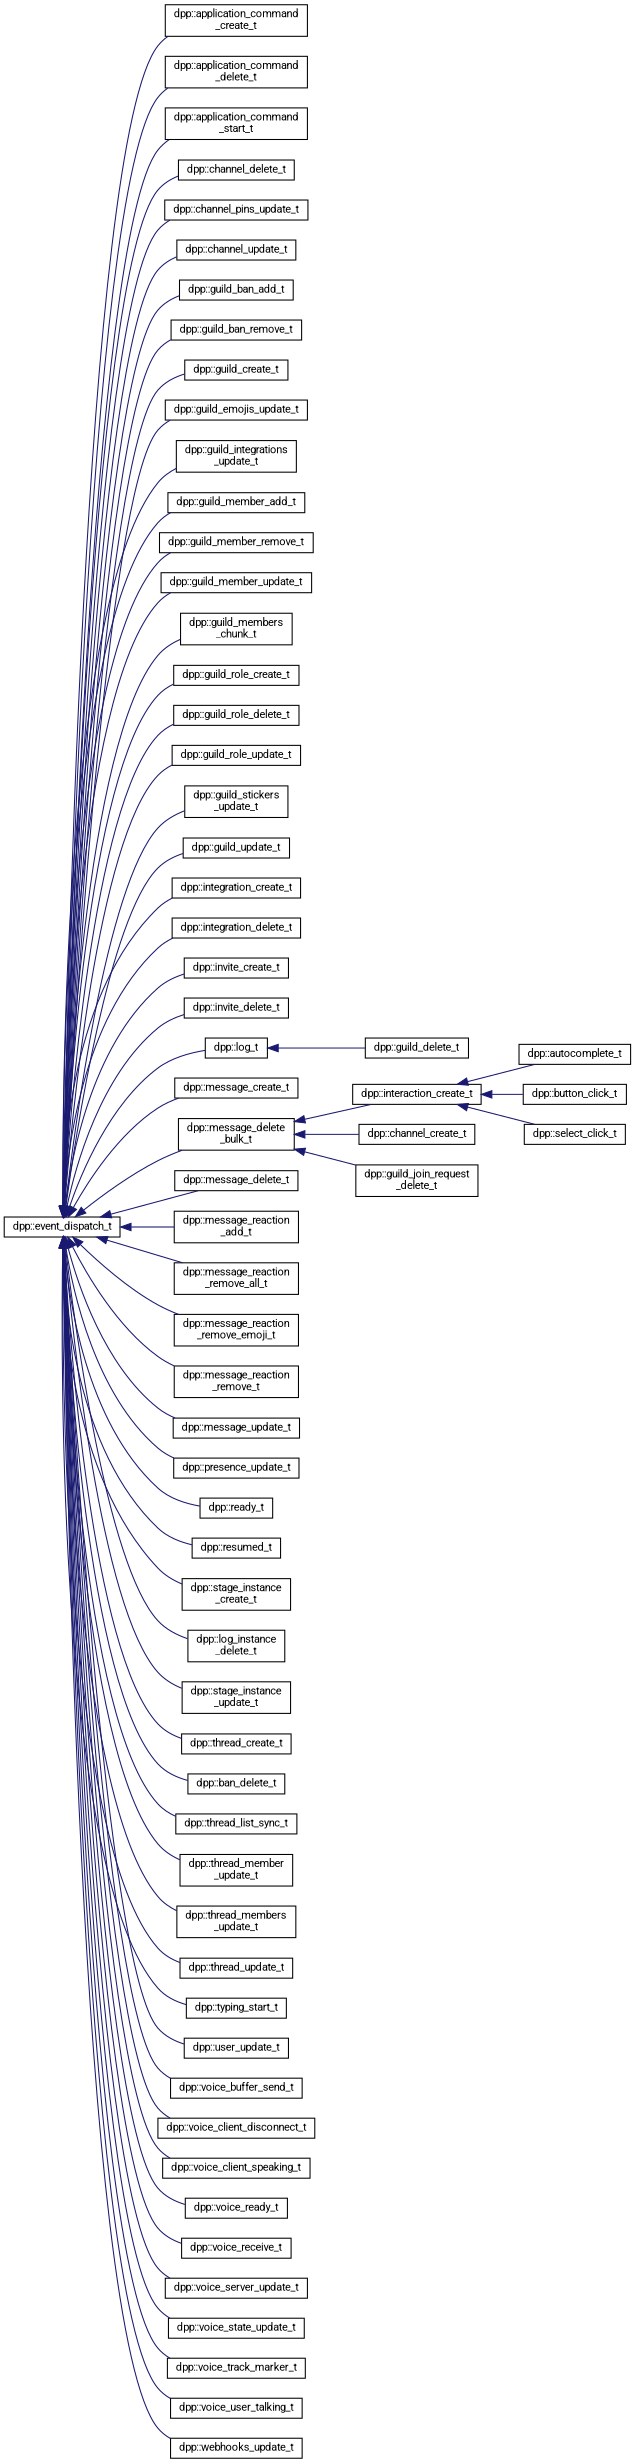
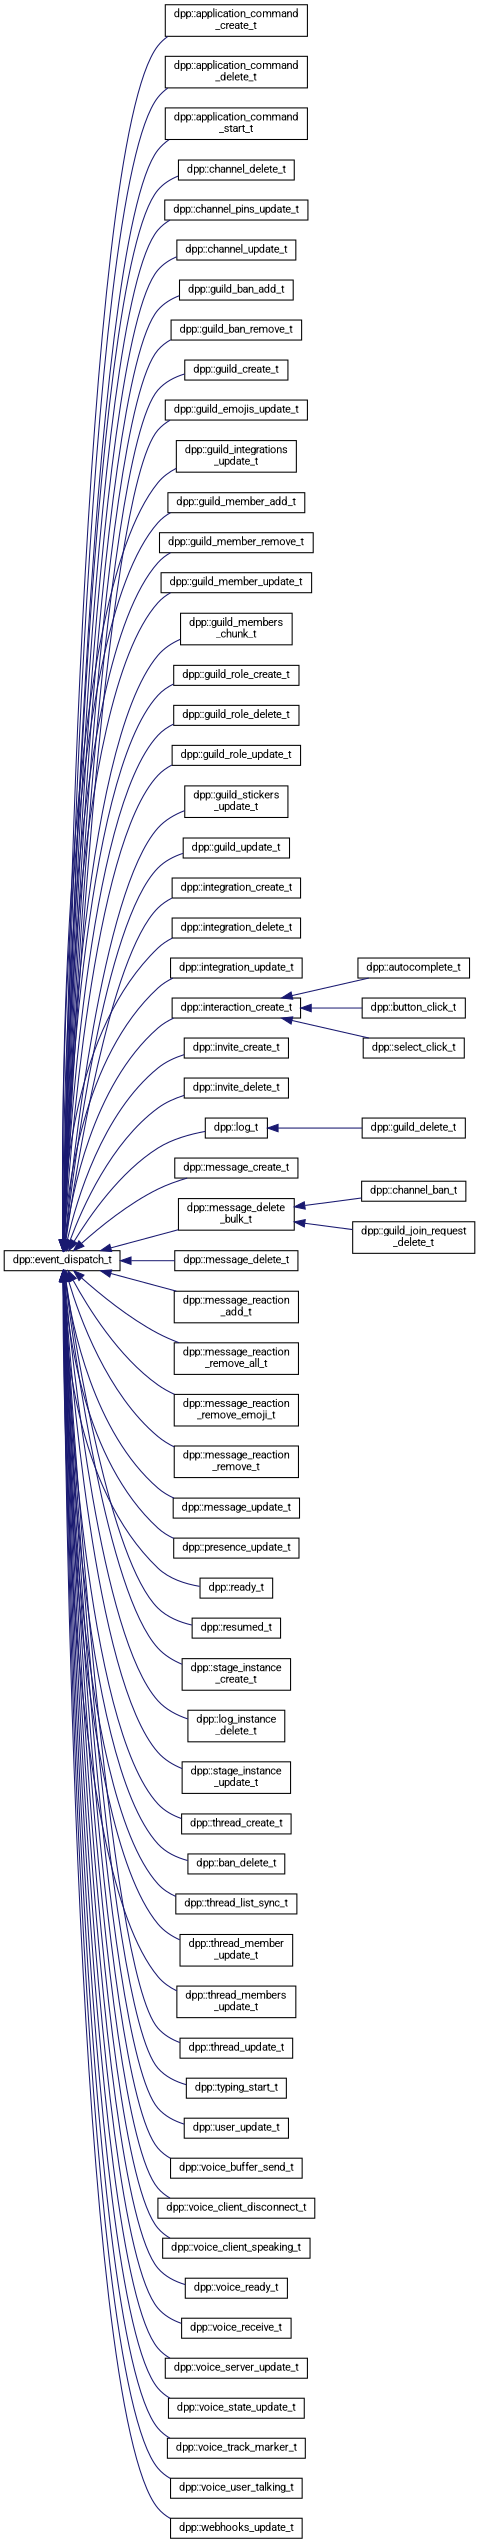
none -> (236, 968)
(338, 1112) -> (98, 1117)
(417, 1134) -> (414, 1191)
